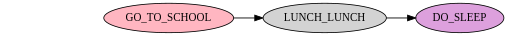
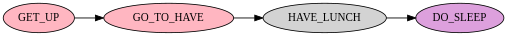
none -> (39, 18)
(169, 18) -> (169, 18)
(325, 18) -> (325, 18)
